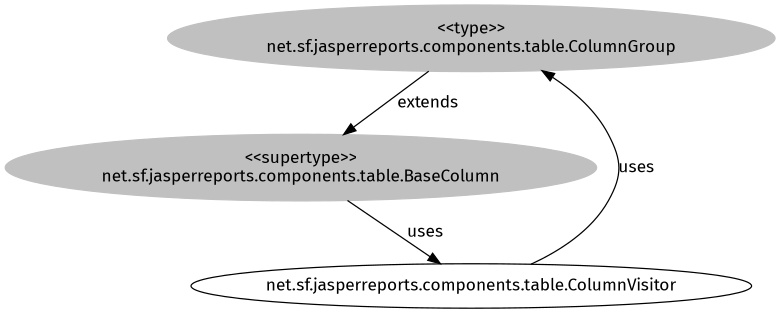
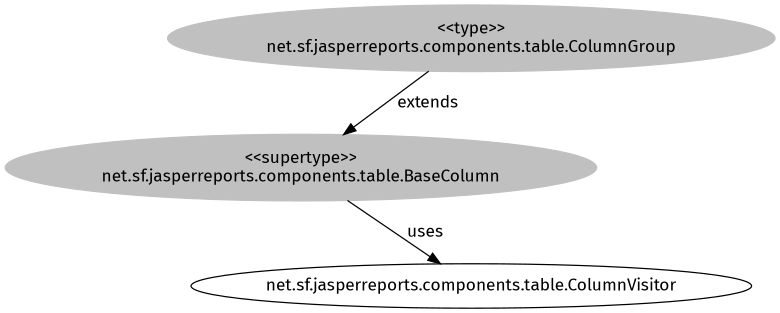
(618, 178) -> none
